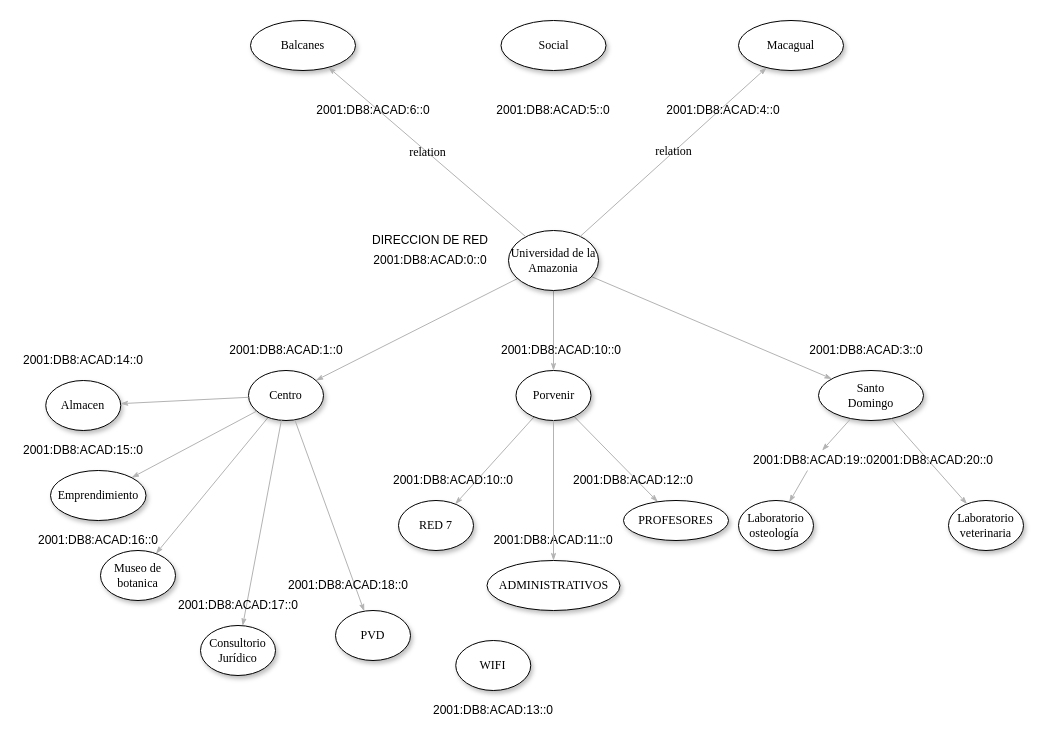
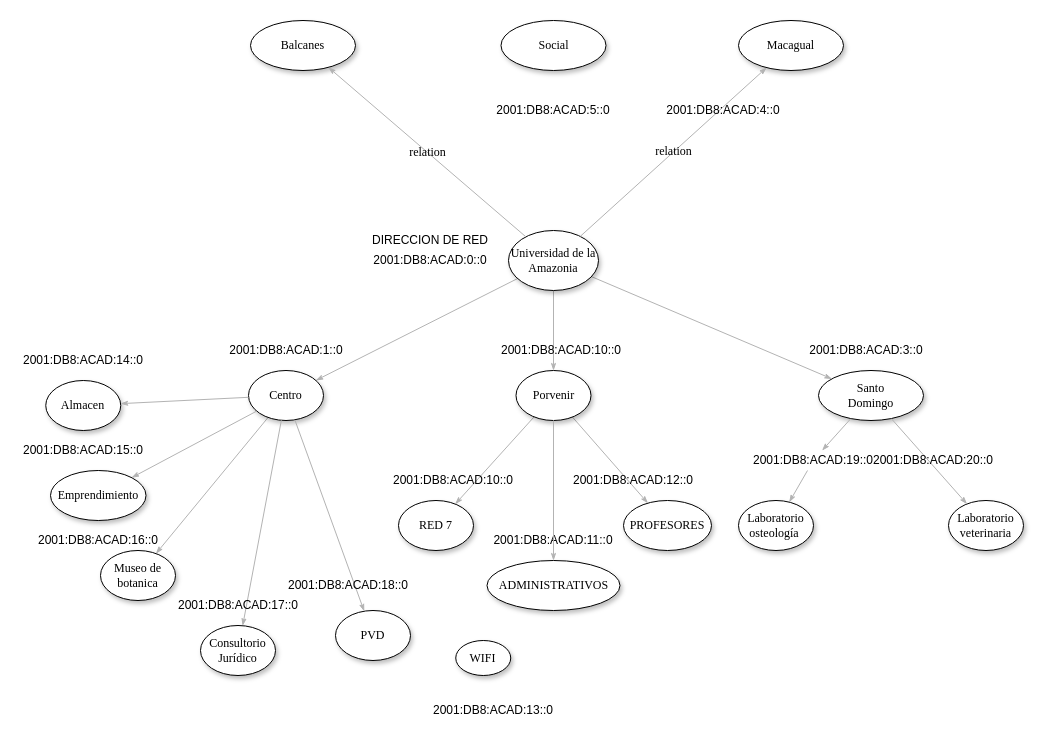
(373, 111) -> none
(676, 521) -> (668, 526)
(493, 666) -> (483, 658)
